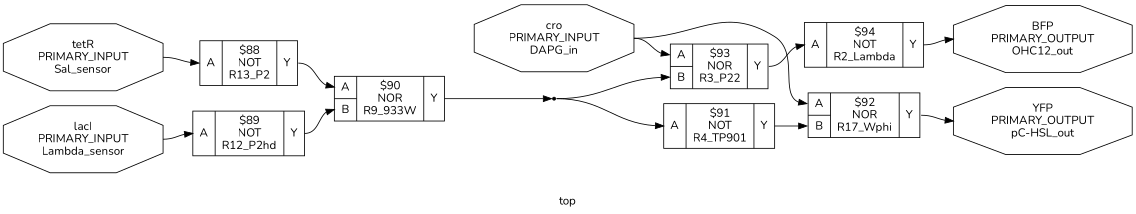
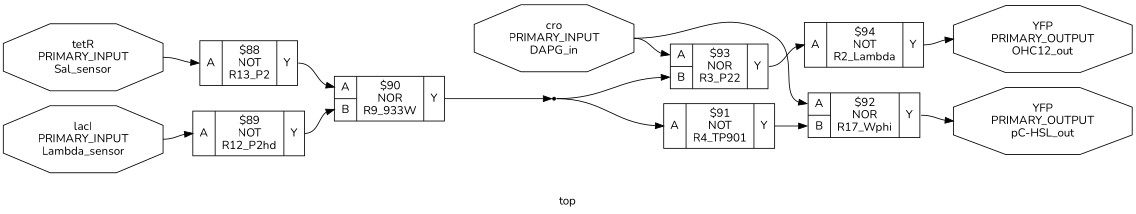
(1043, 39) -> (1043, 39)
